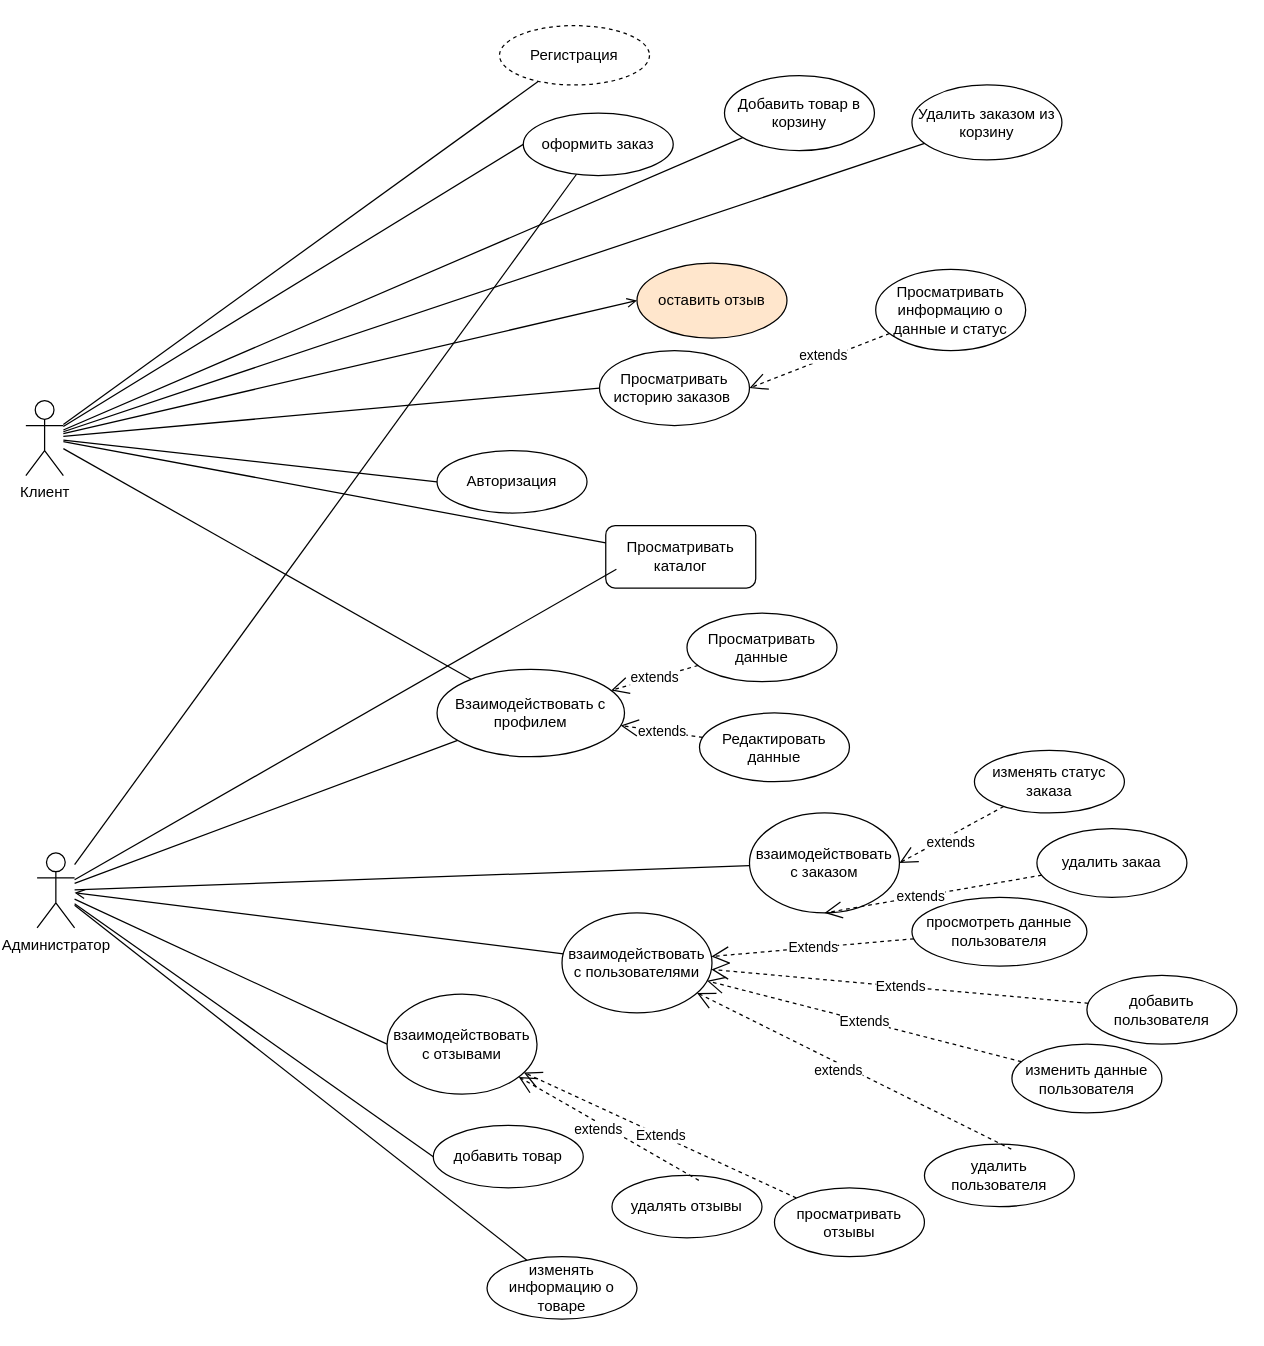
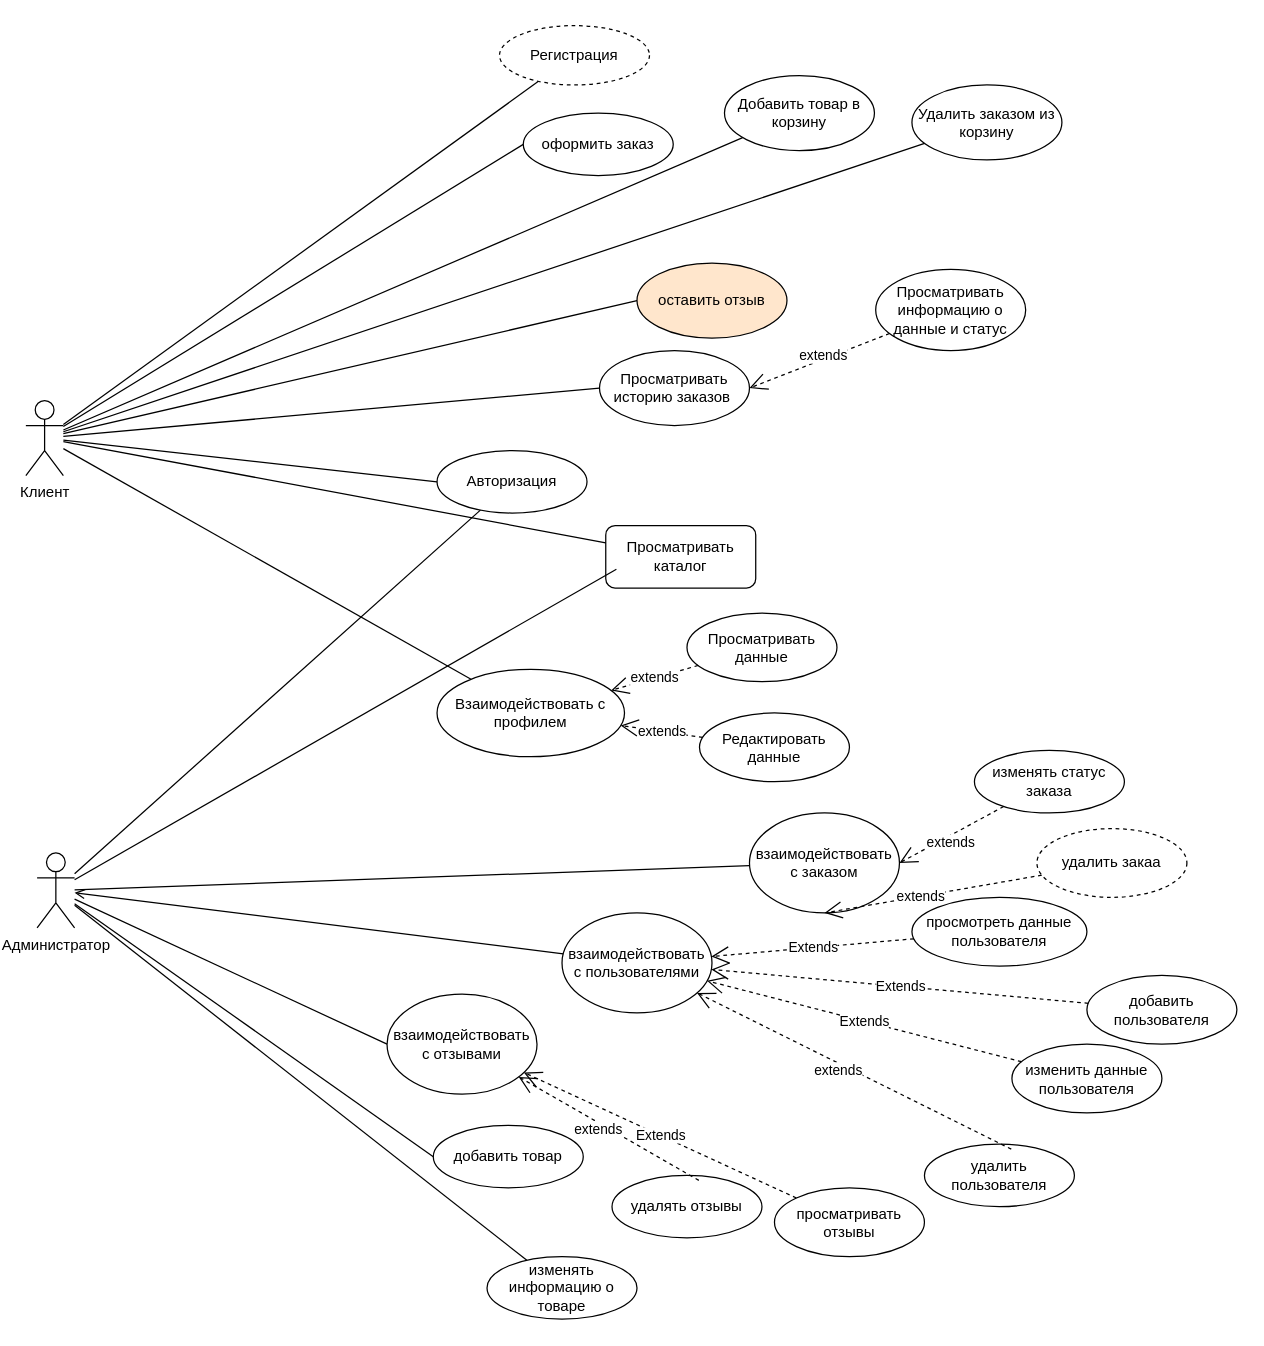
(630, 302) -> (631, 302)
(306, 547) -> (277, 692)
(266, 812) -> none
(1112, 863) -> (1112, 863)
